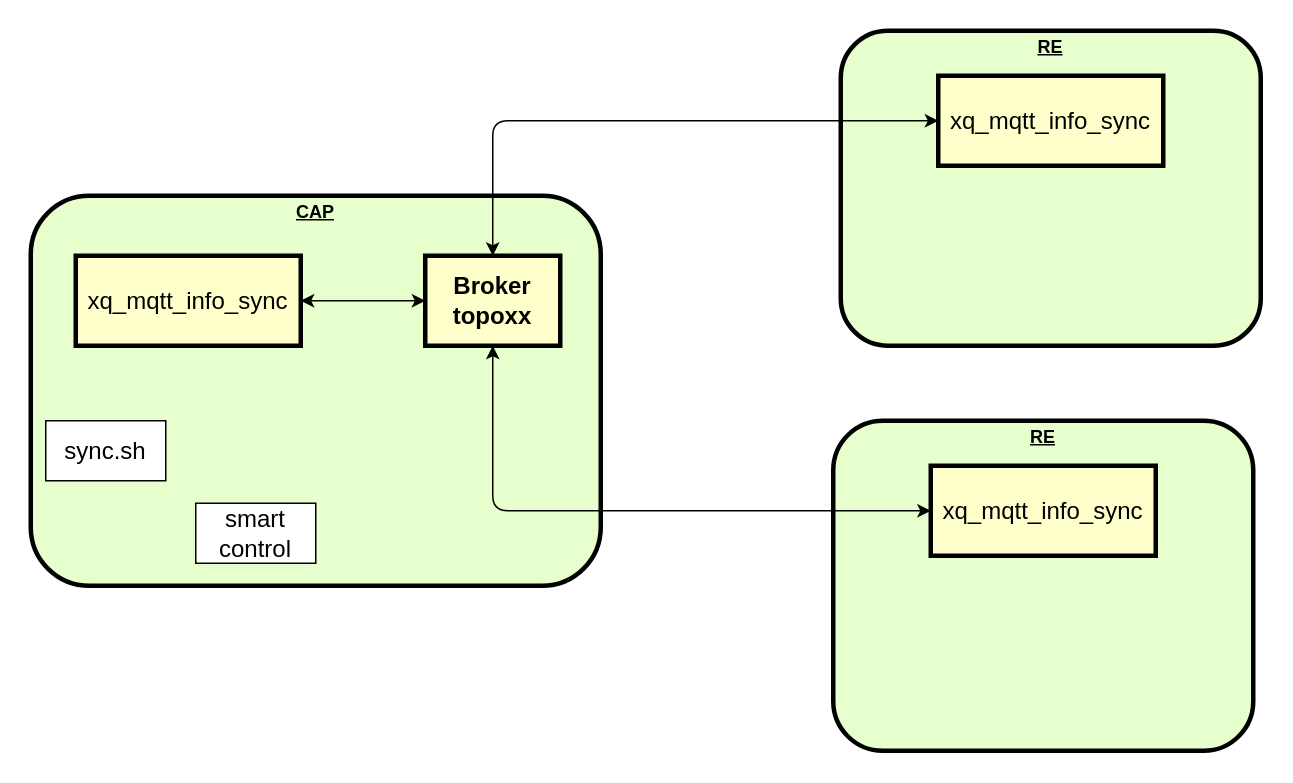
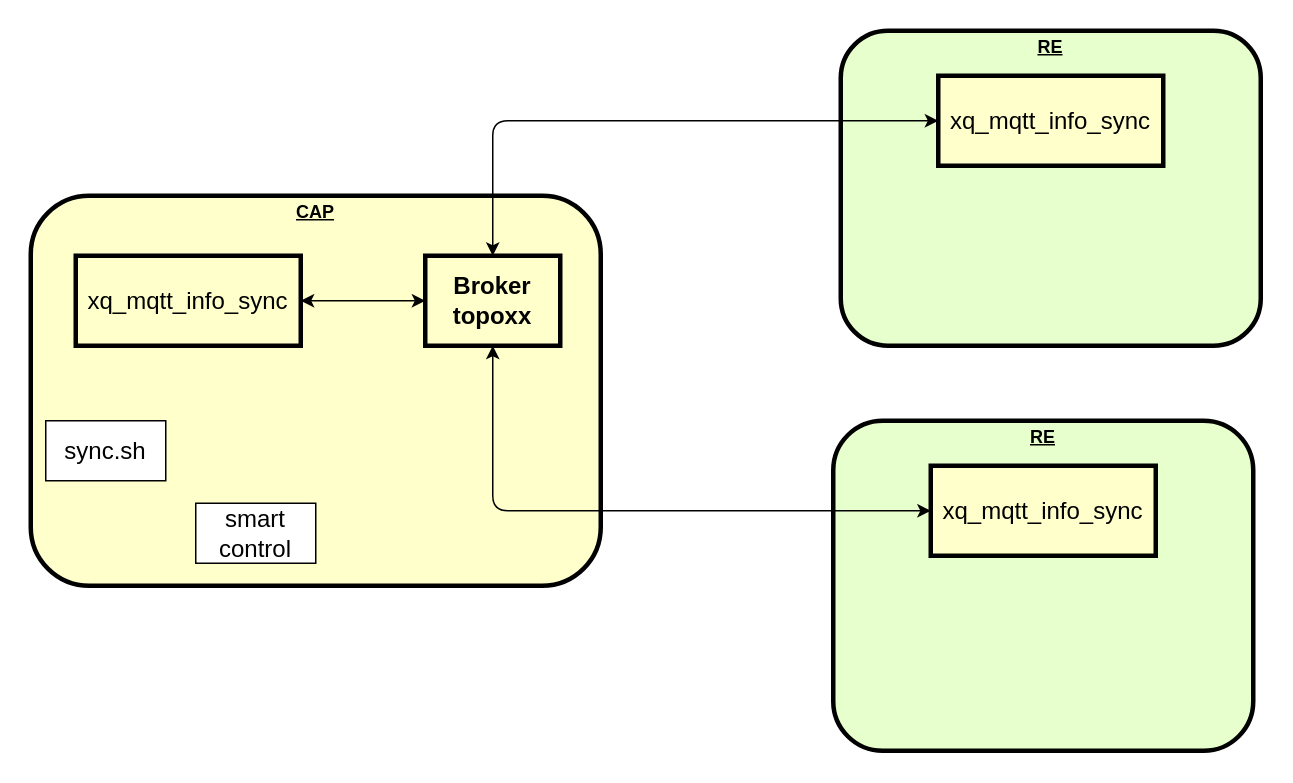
(316, 391) -> (316, 391)
